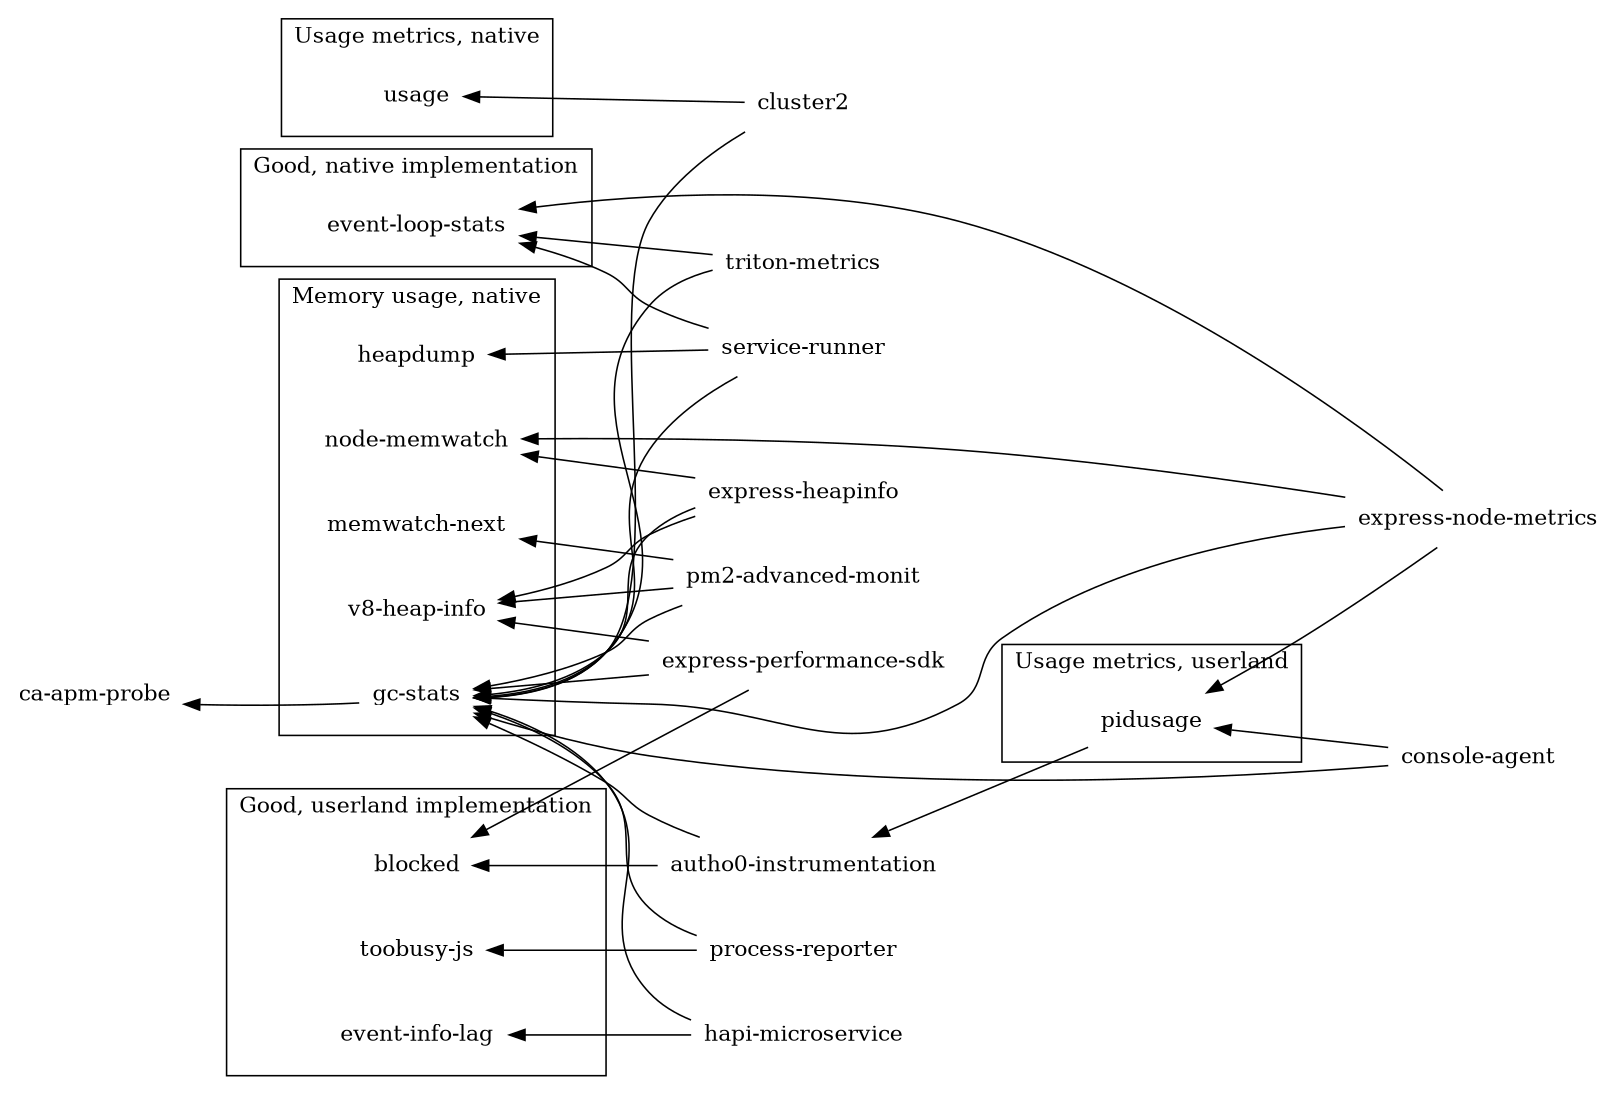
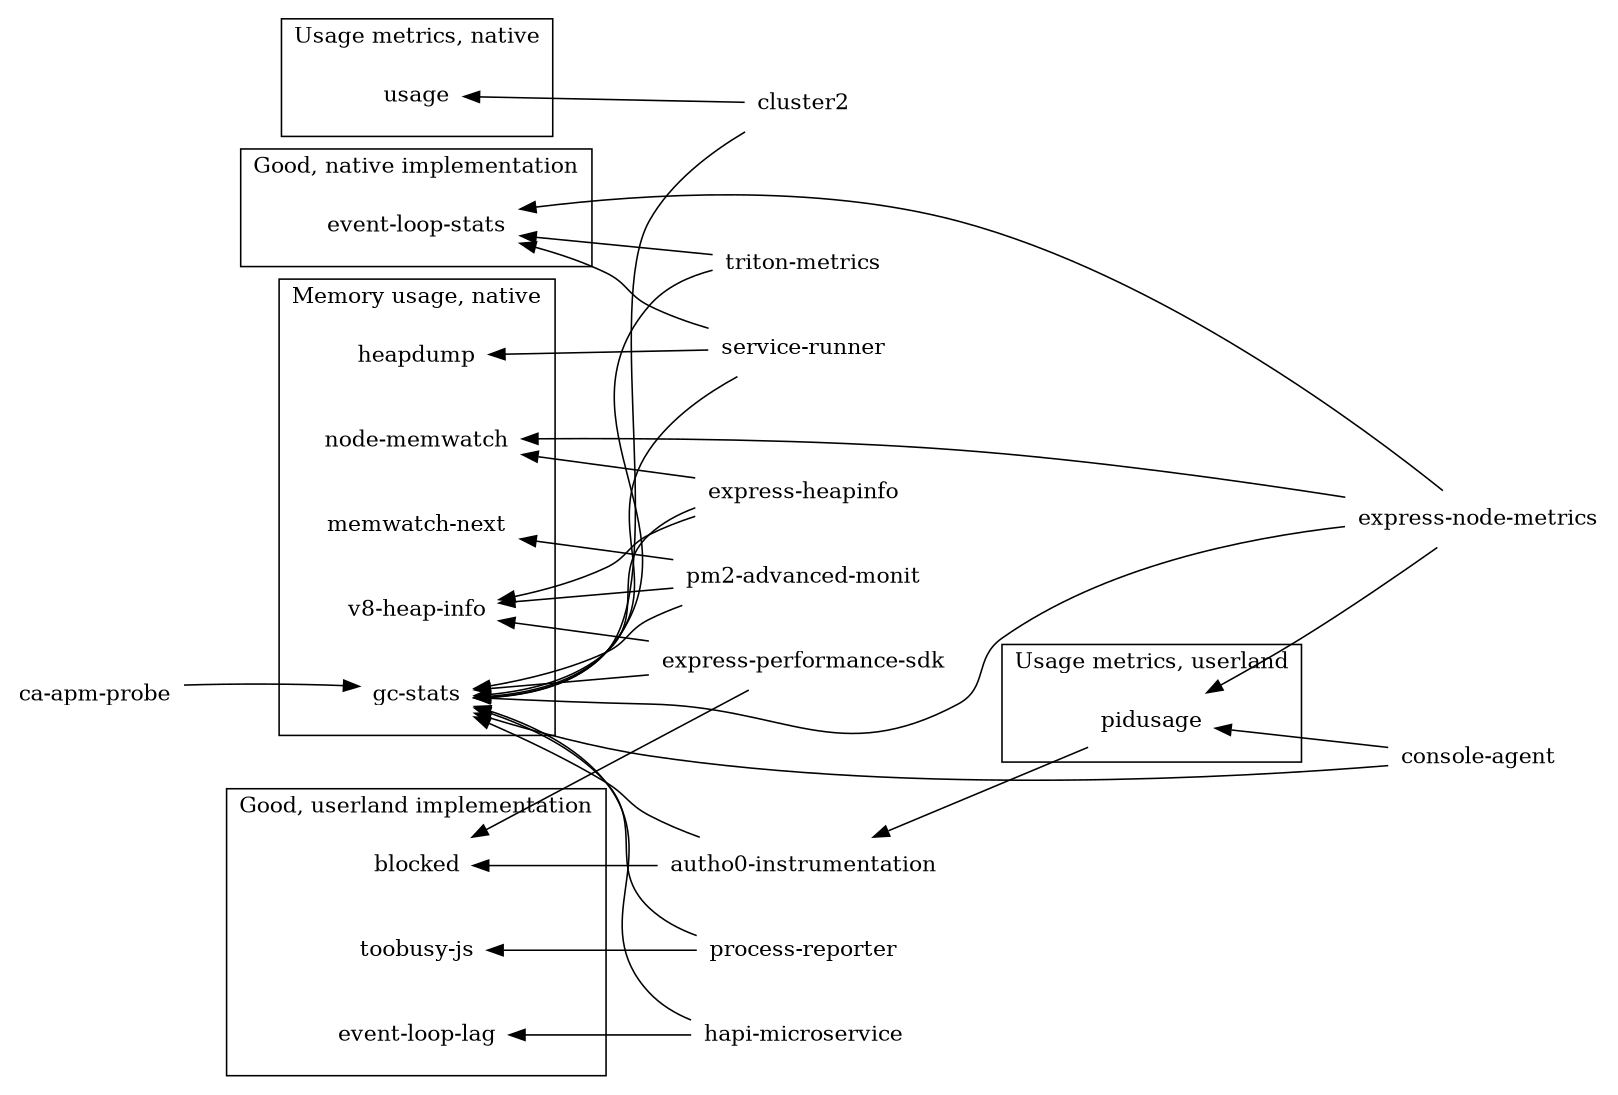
(292, 705) -> (264, 684)
(417, 1035) -> (417, 1035)
